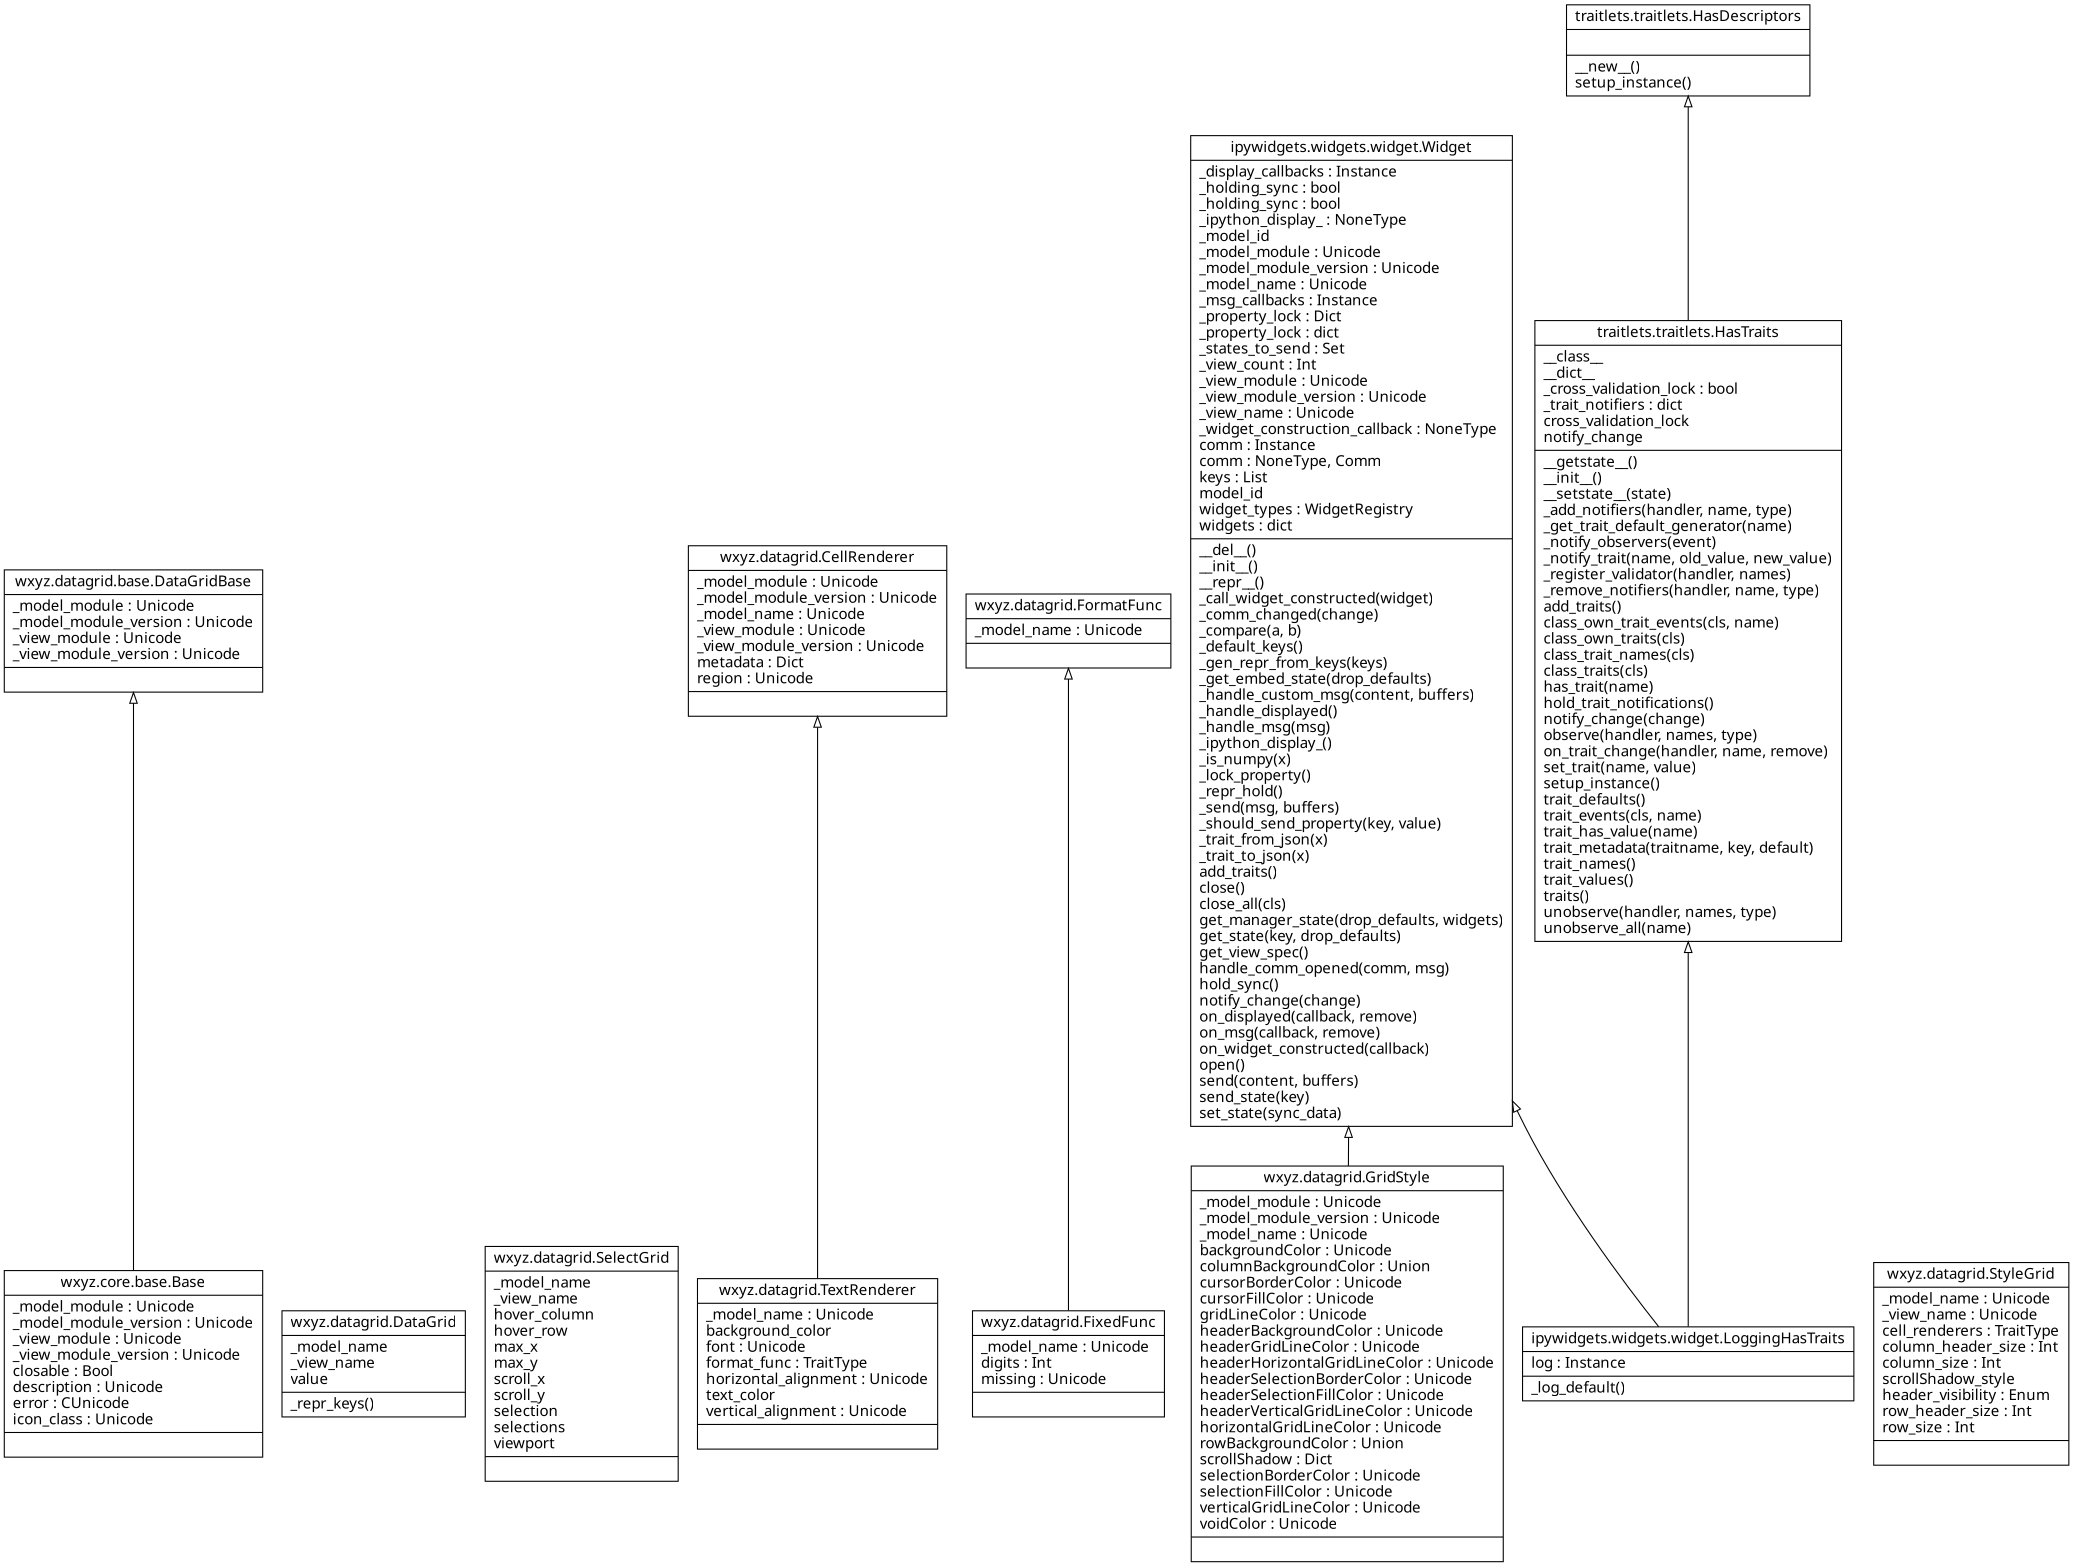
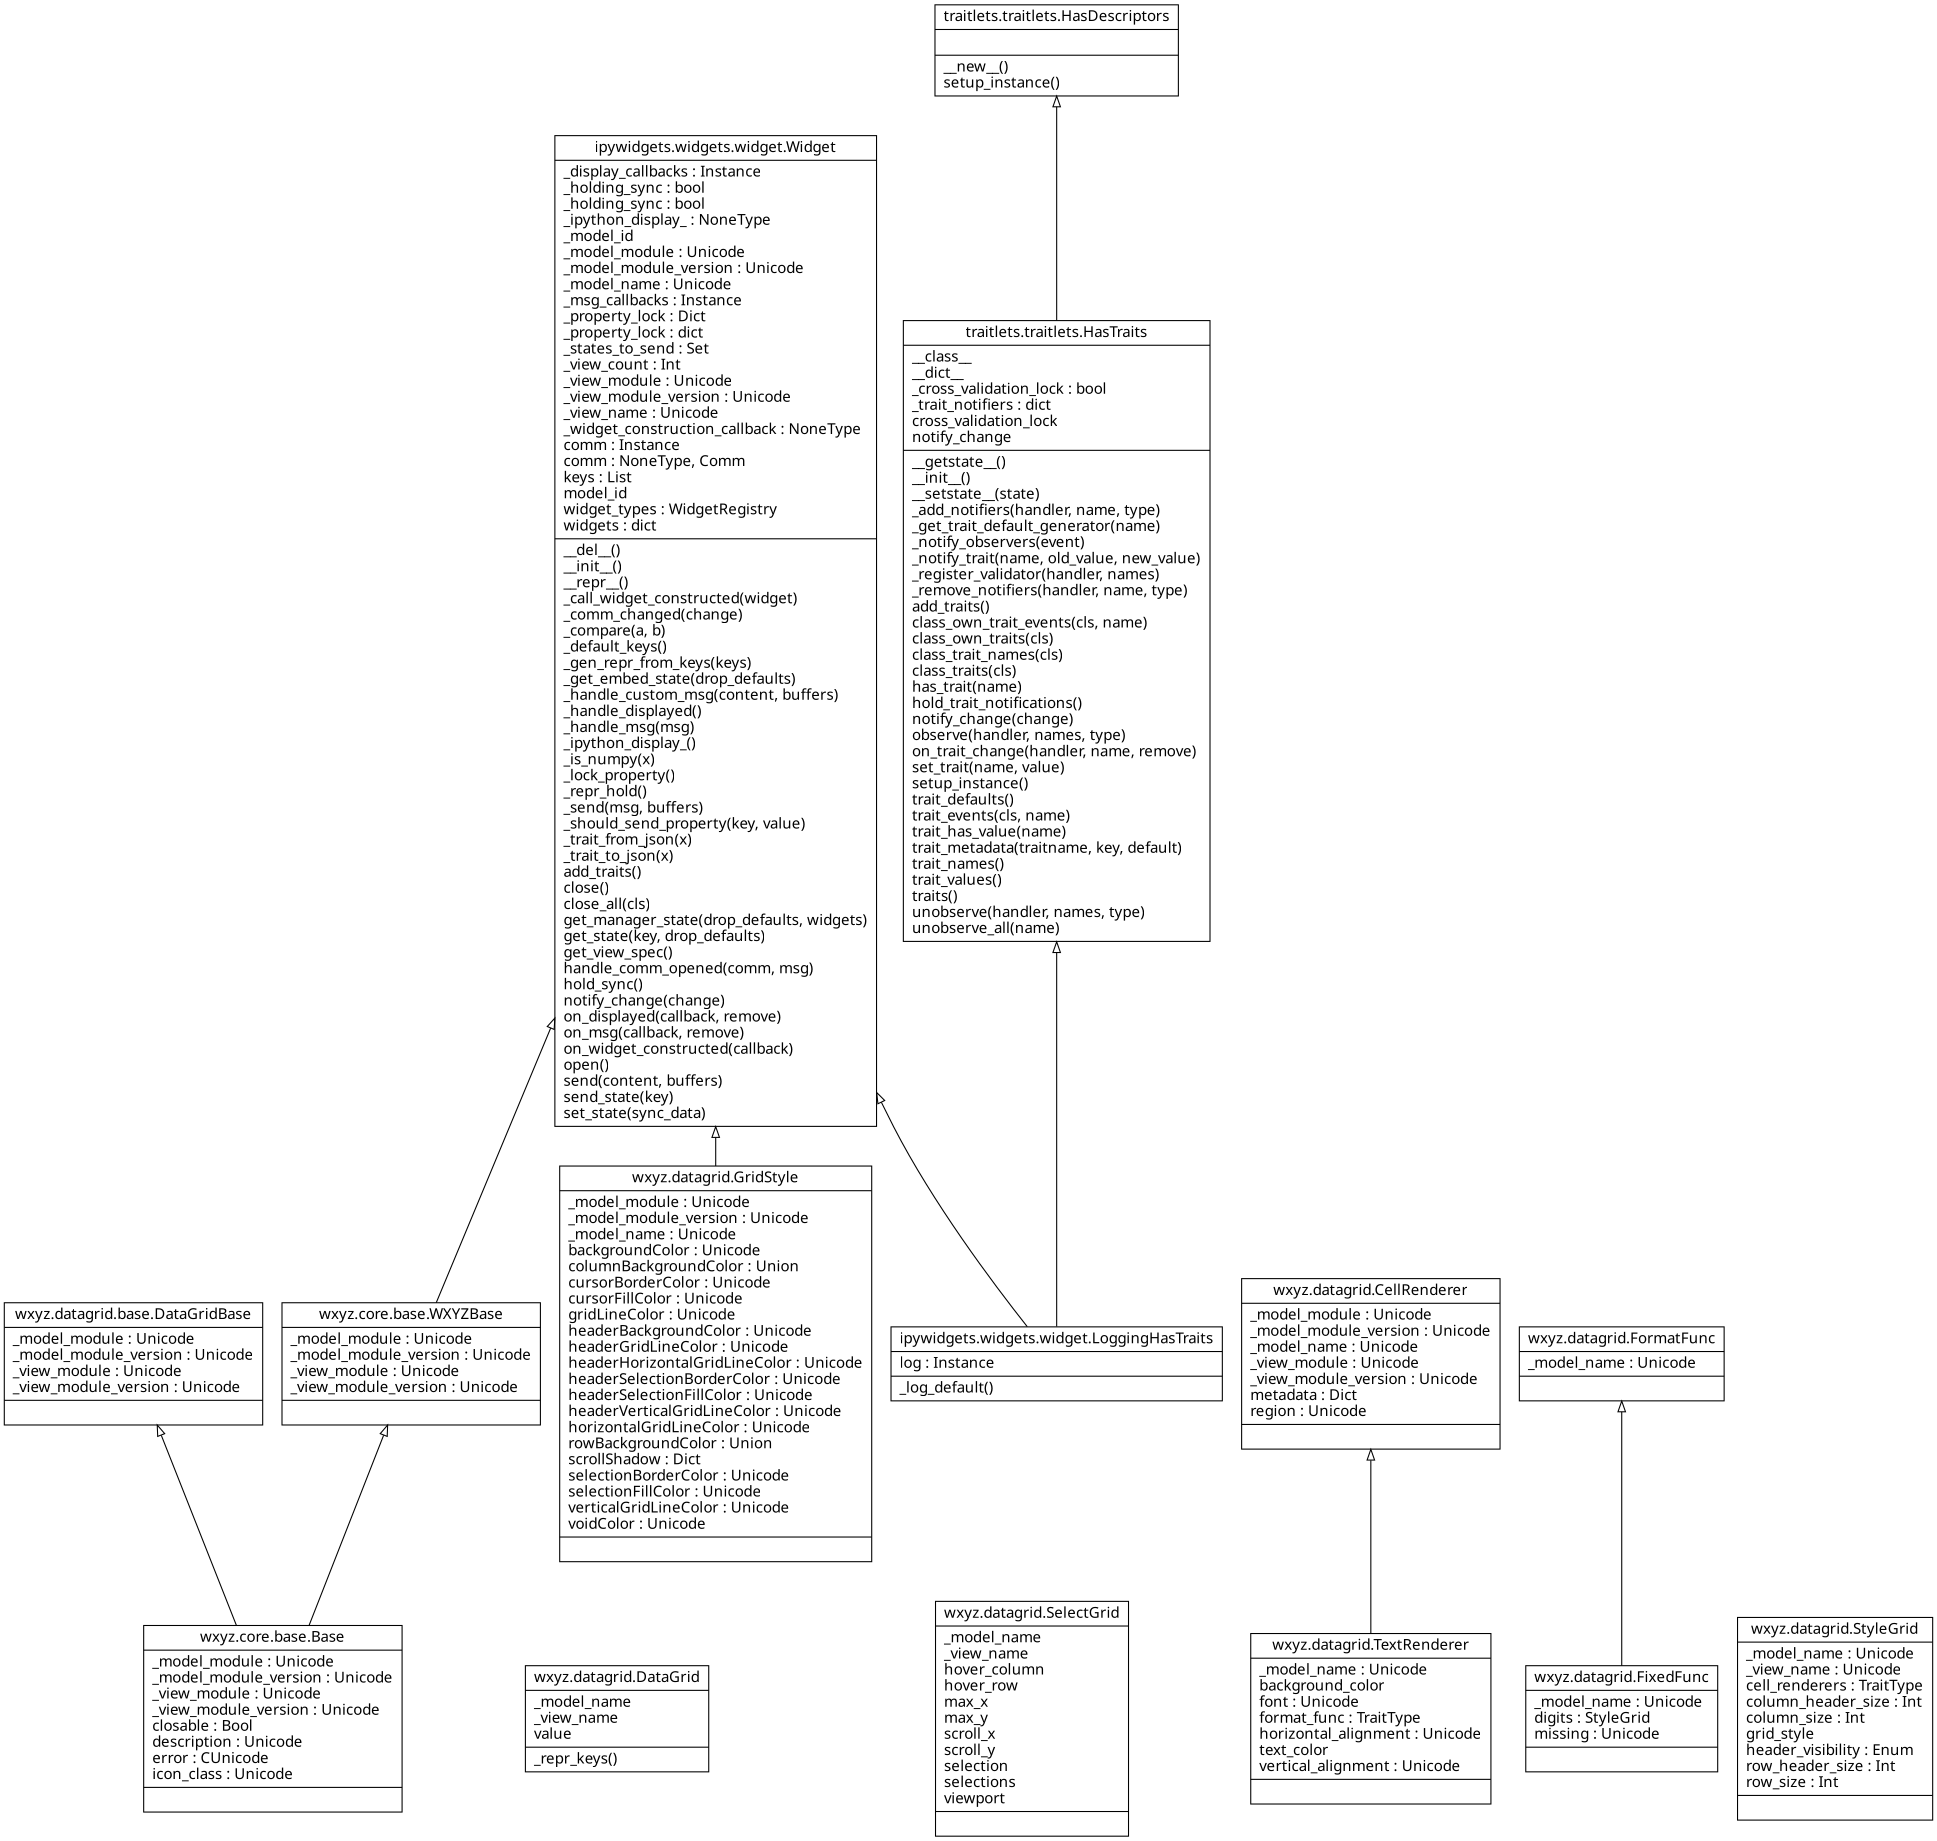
(1017, 1363) -> (1593, 1718)
none -> (411, 1364)
(1949, 1379) -> (1780, 1734)
